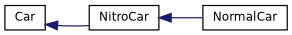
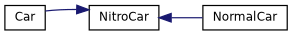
(73, 26) -> (61, 10)
